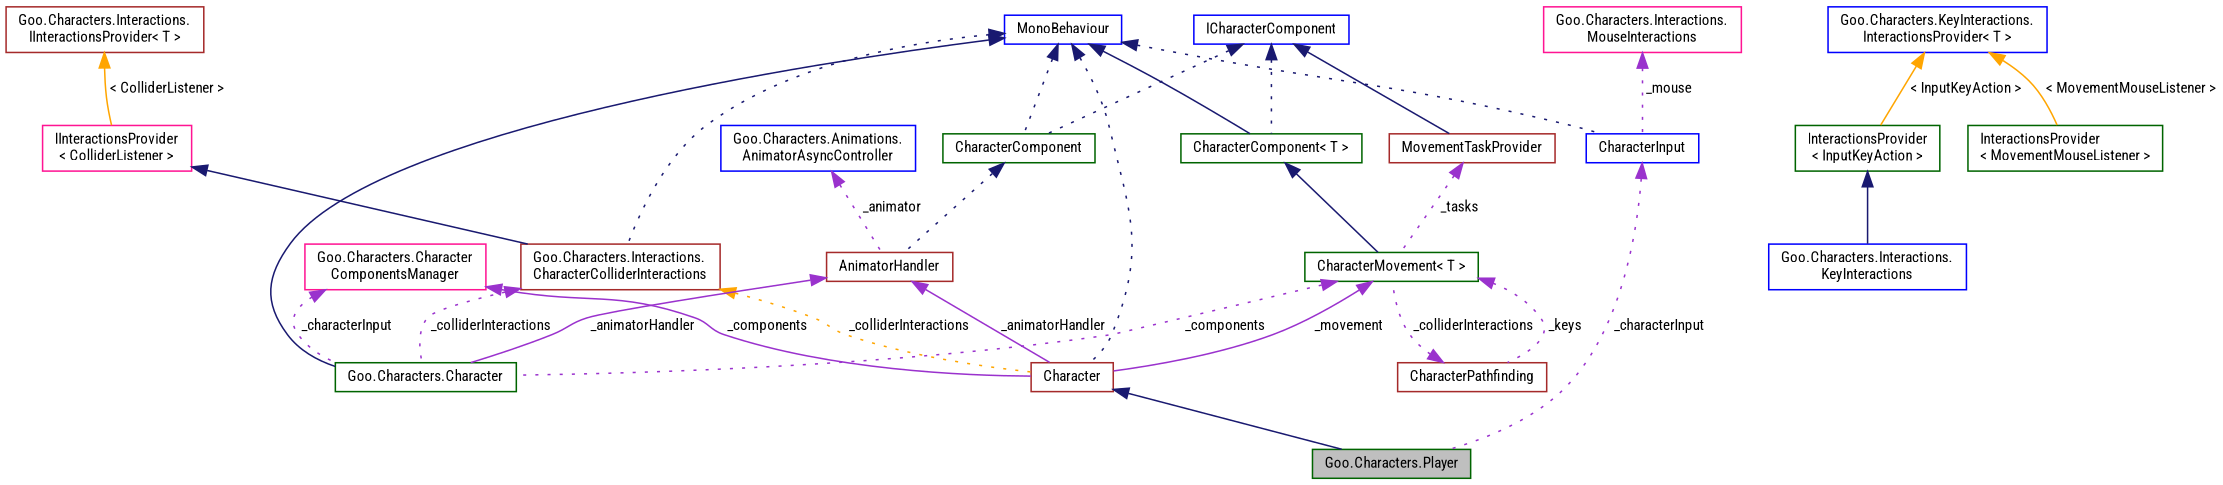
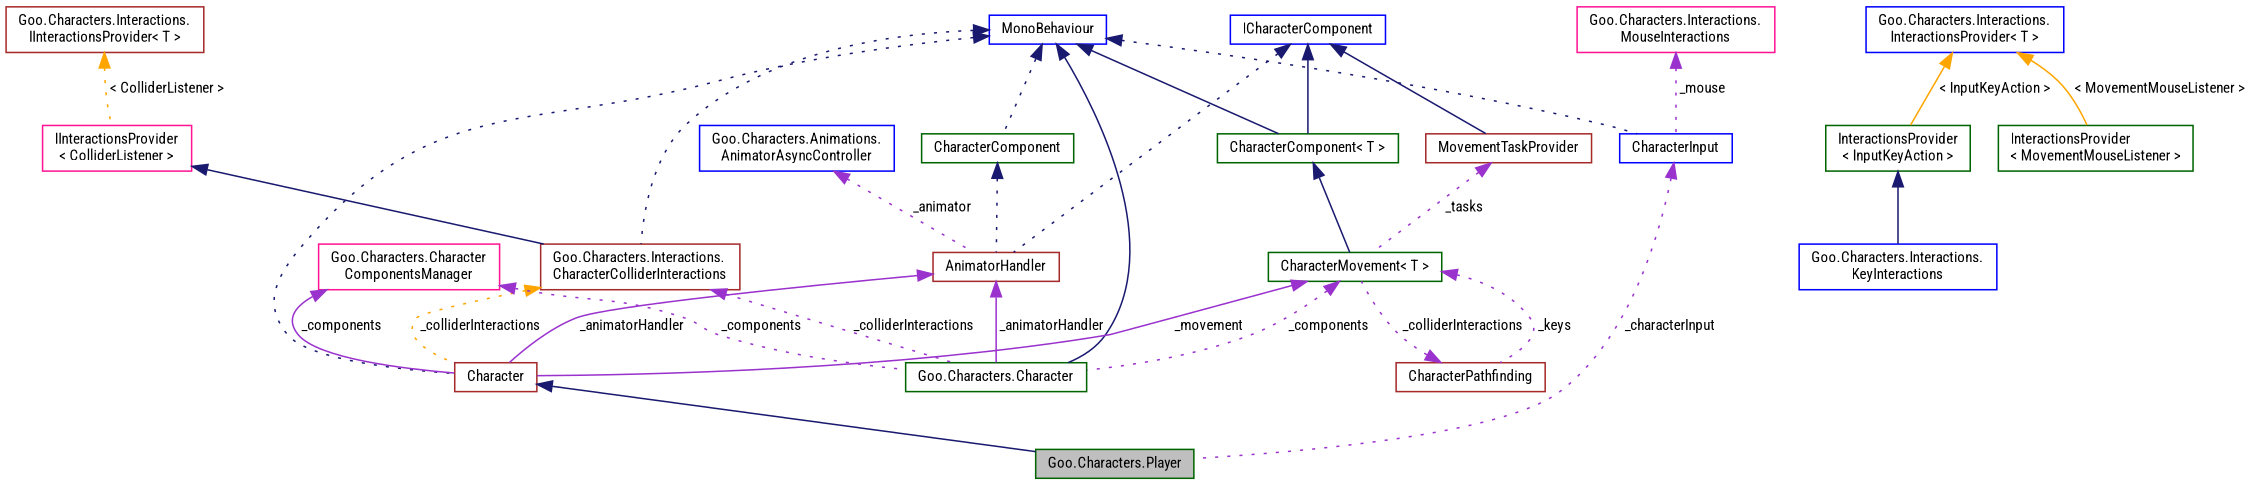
(1938, 30) -> (1965, 30)
(1138, 92) -> (1146, 153)
(106, 97) -> (106, 97)
(1271, 97) -> (1308, 97)
(345, 326) -> (760, 326)
